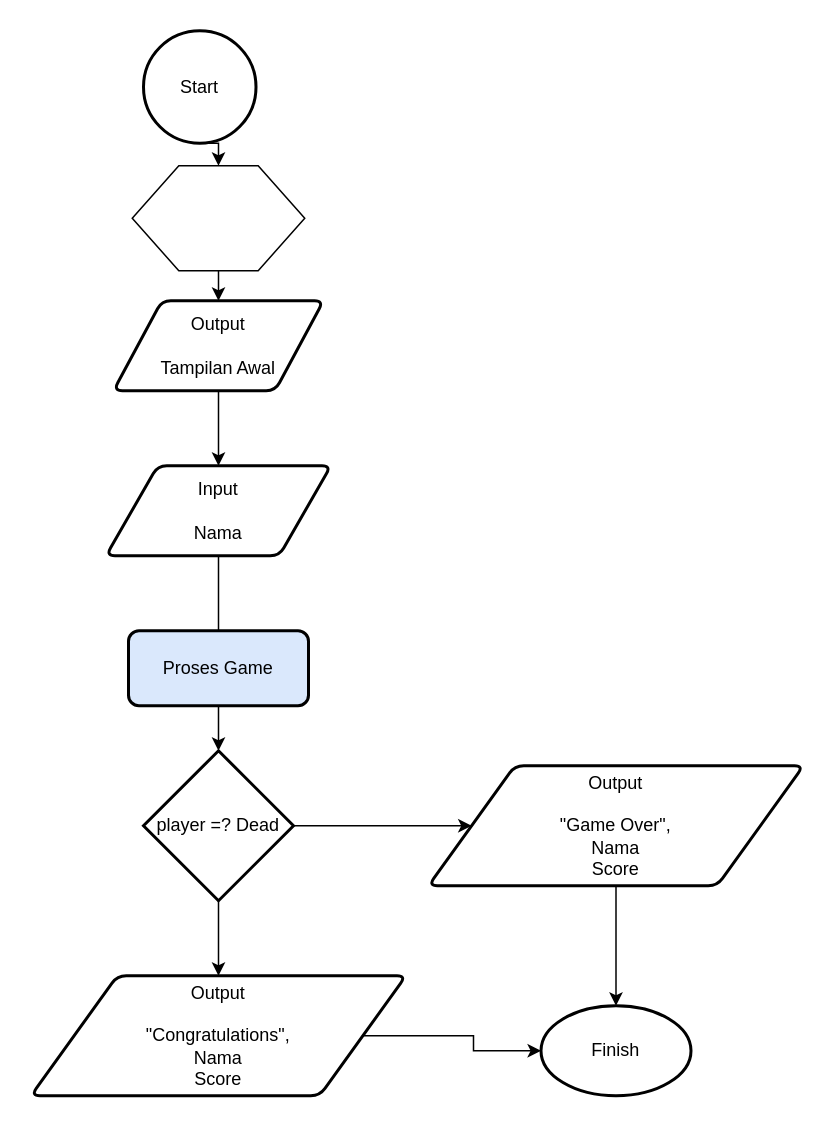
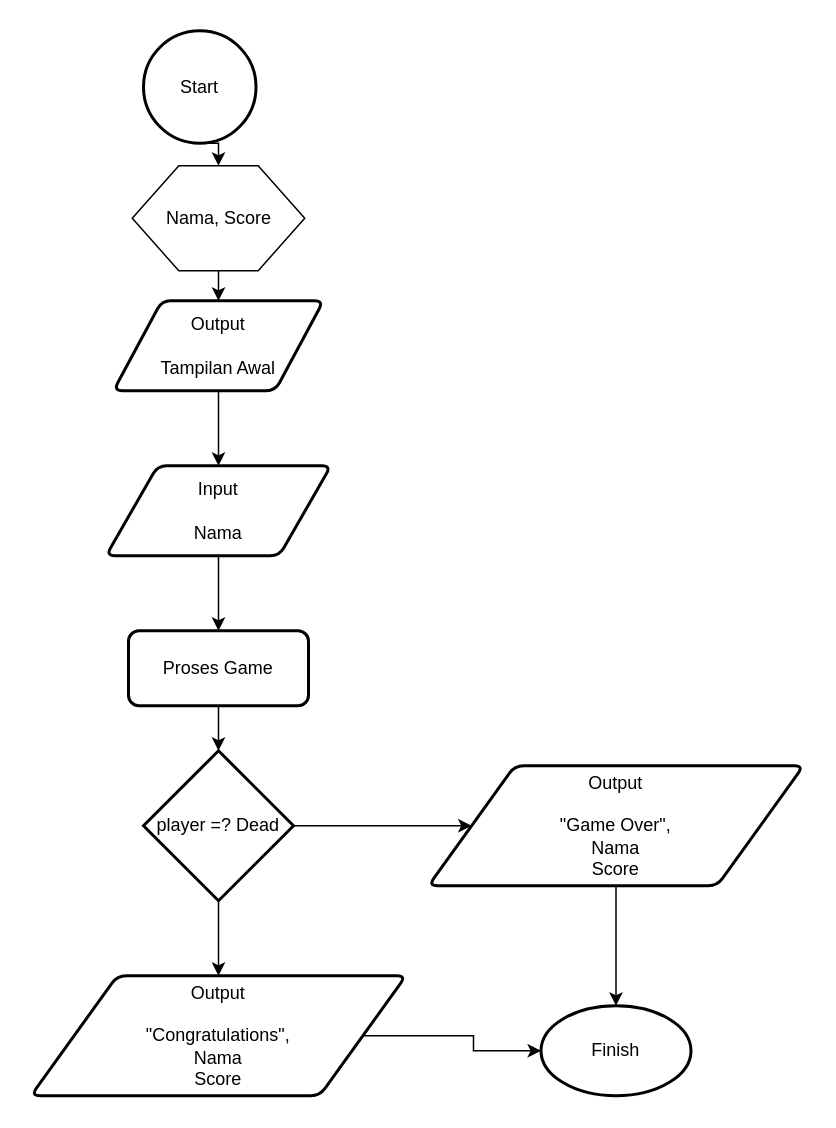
none -> (218, 218)
(218, 623) -> (218, 619)
(218, 668) -> (218, 668)
